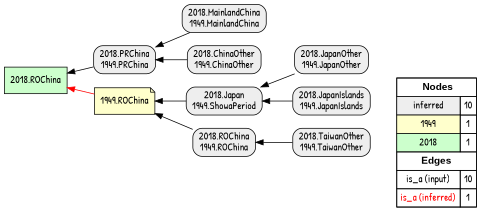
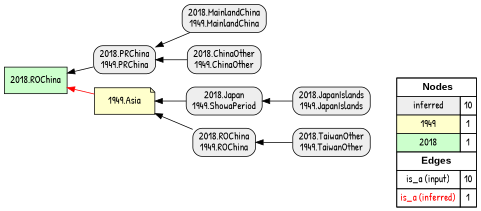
(332, 60) -> none
(125, 101) -> (125, 101)
